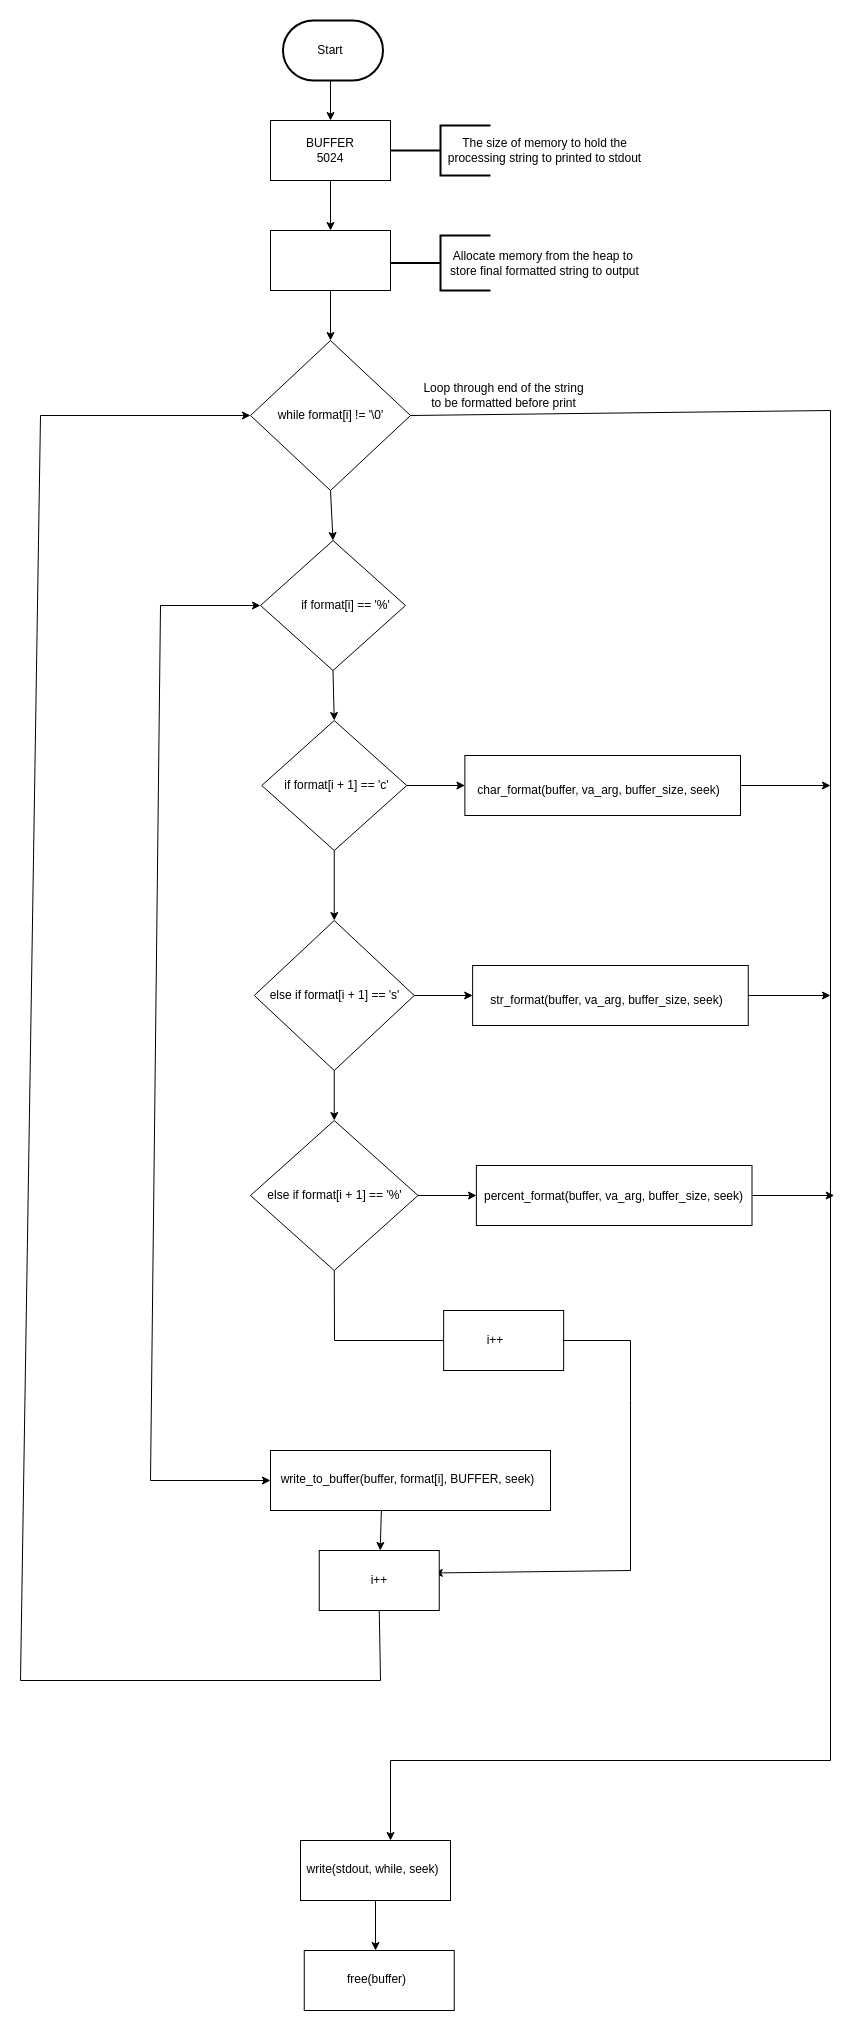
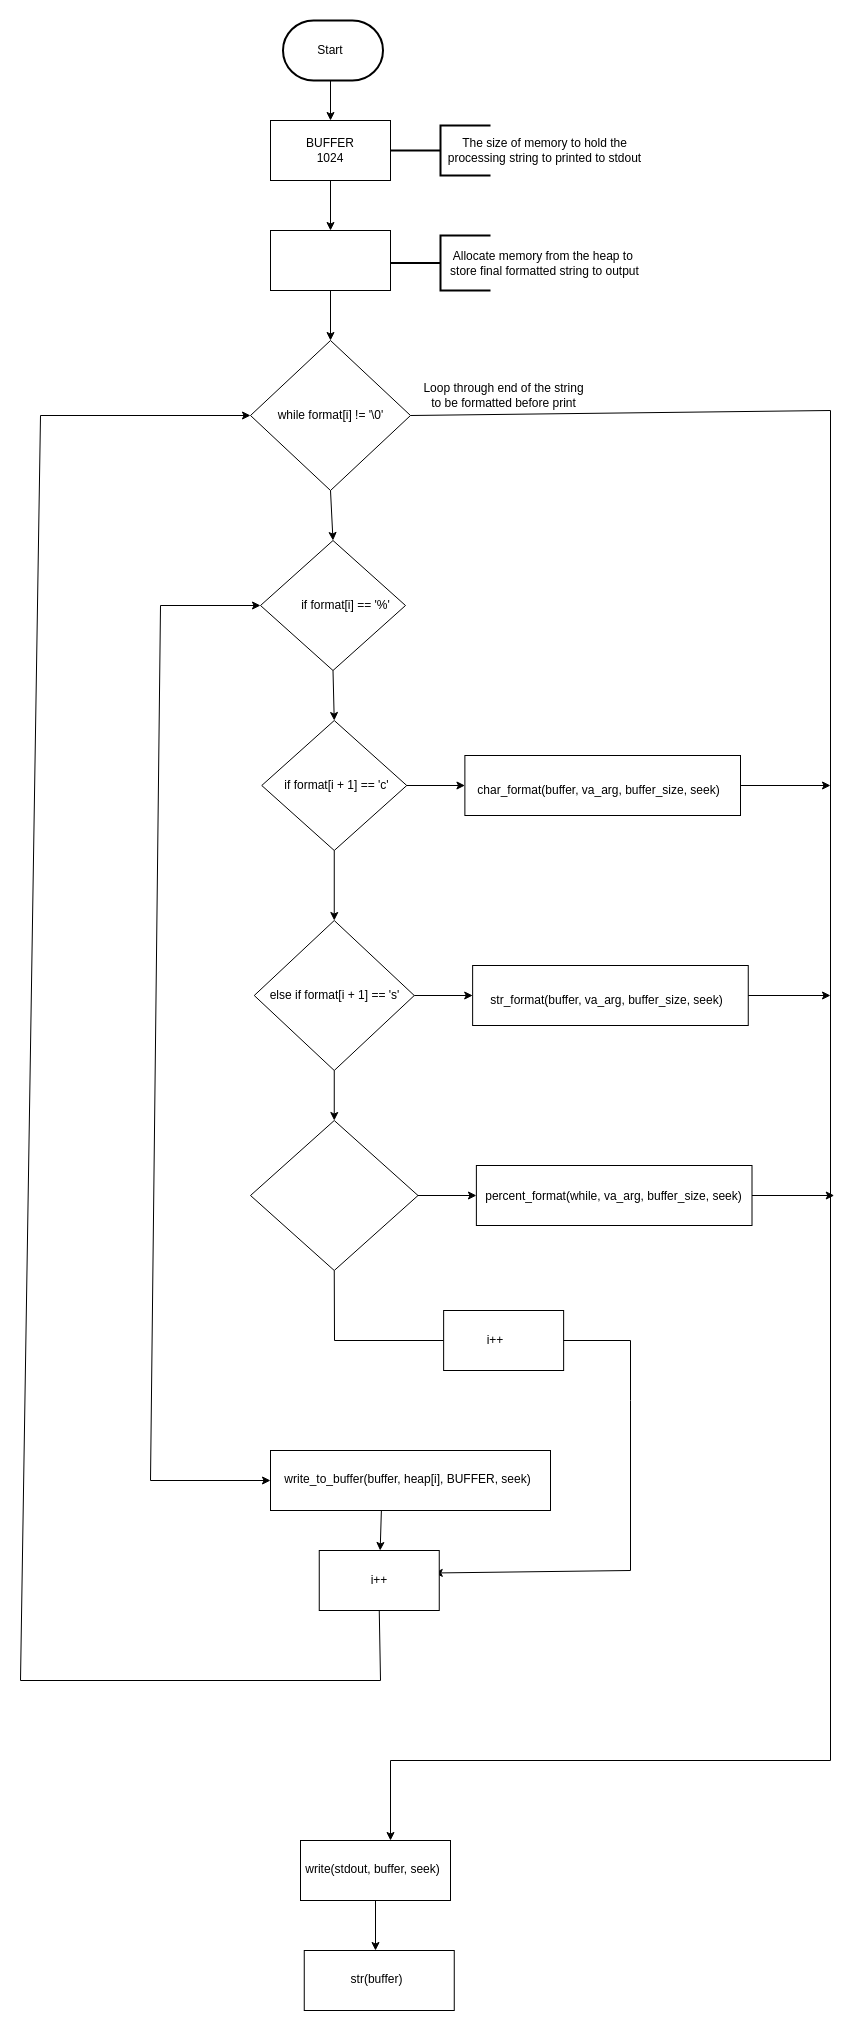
(331, 151) -> (331, 151)
(334, 1196) -> none
(614, 1197) -> (614, 1197)
(408, 1480) -> (408, 1480)
(373, 1870) -> (373, 1870)
(377, 1980) -> (377, 1980)
